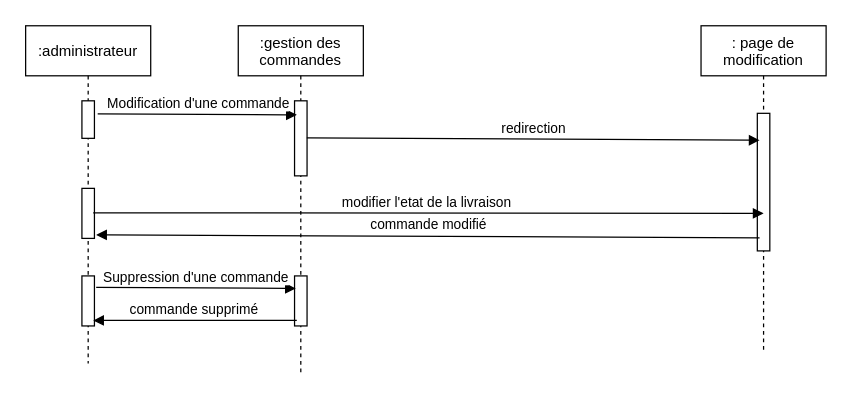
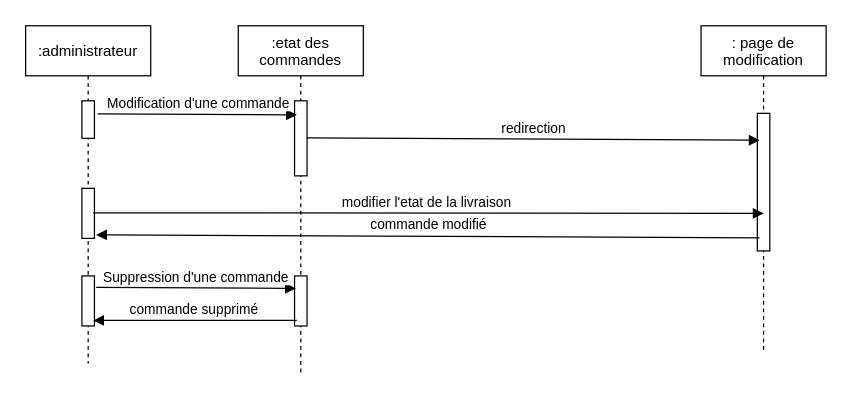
(300, 43) -> (300, 43)
